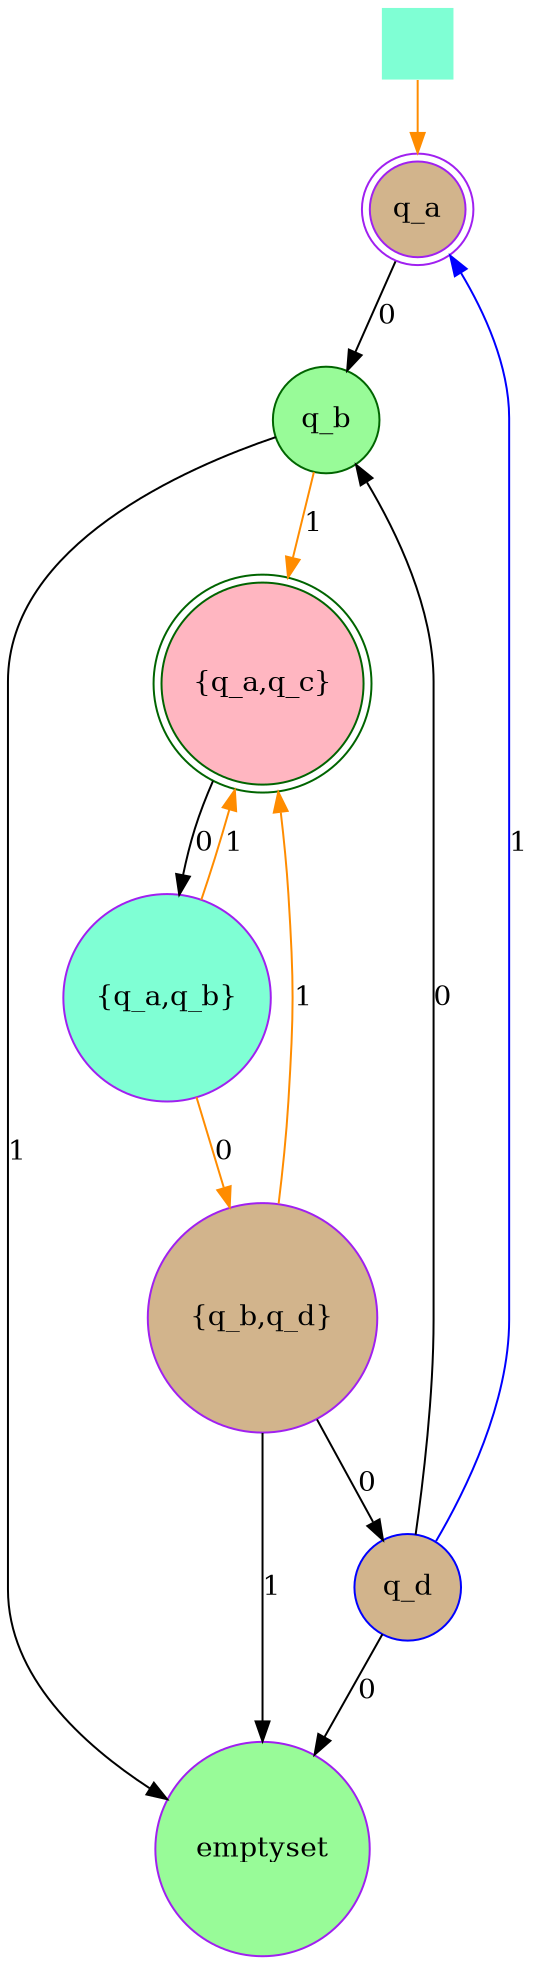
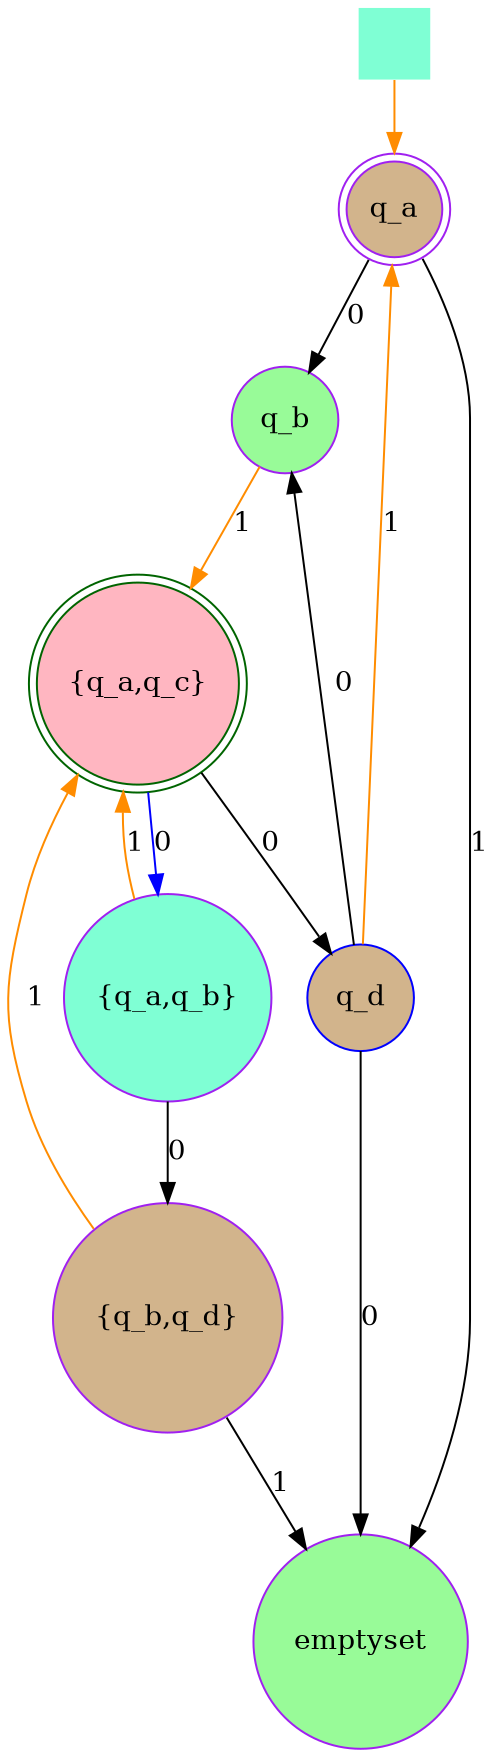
(326, 420) -> (285, 420)
(195, 827) -> (152, 833)
(509, 909) -> (377, 615)
(8, 1070) -> (470, 893)
(210, 1142) -> (168, 1142)
(345, 1471) -> (261, 854)
